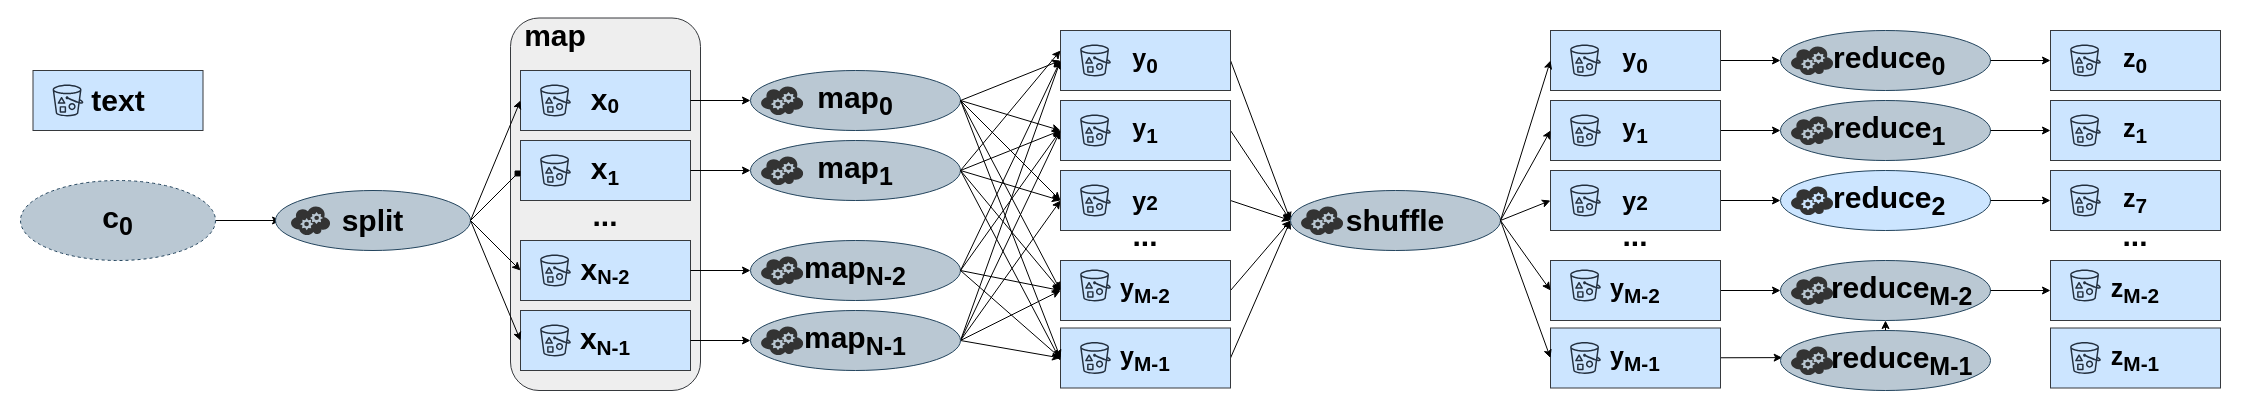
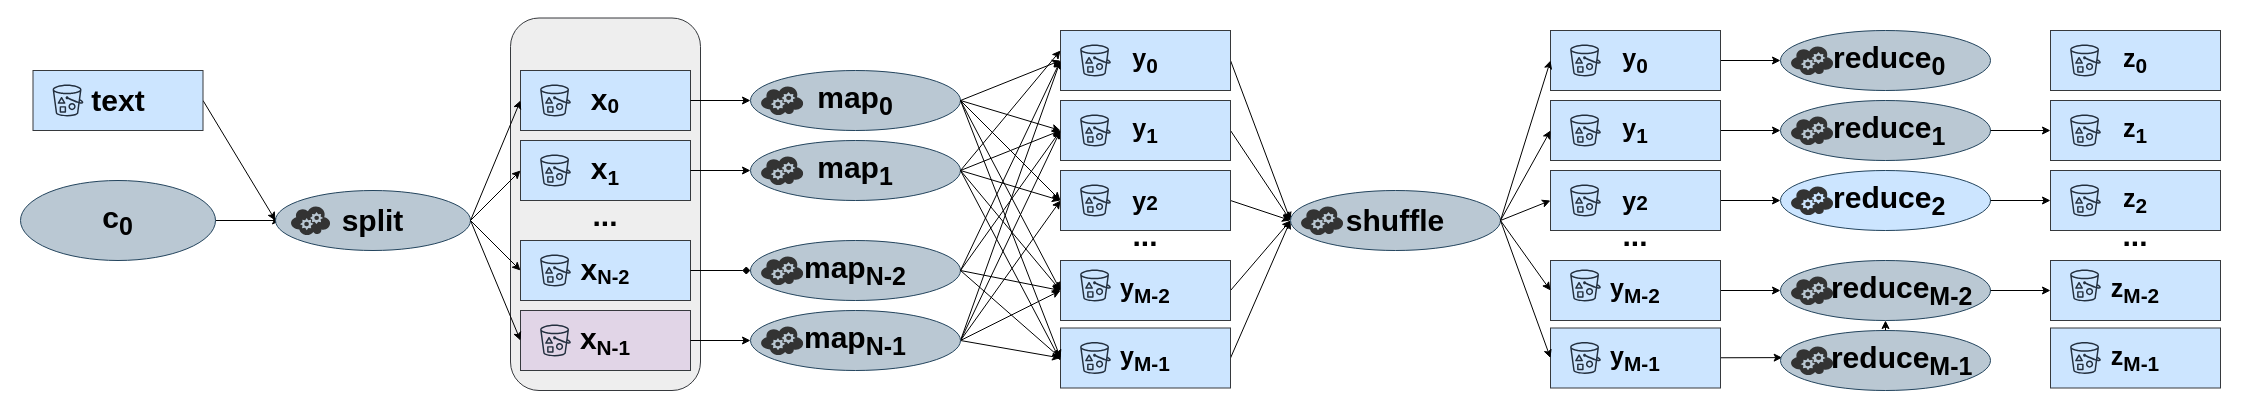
(556, 36) -> none
(2017, 61) -> none
none -> (237, 157)
(514, 177) -> (515, 176)
(2136, 201) -> (2136, 201)
(118, 221) -> (118, 221)
(742, 271) -> (742, 271)
(606, 341) -> (606, 341)
